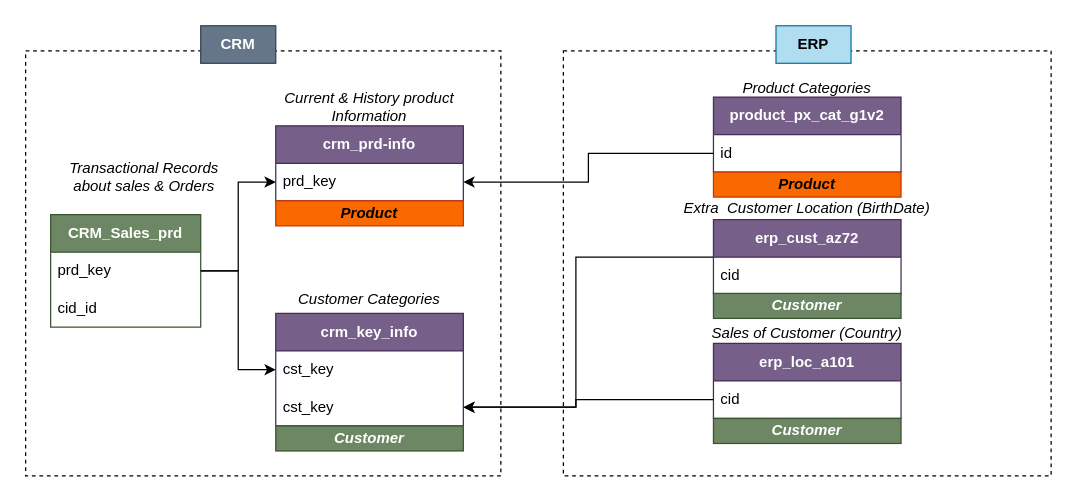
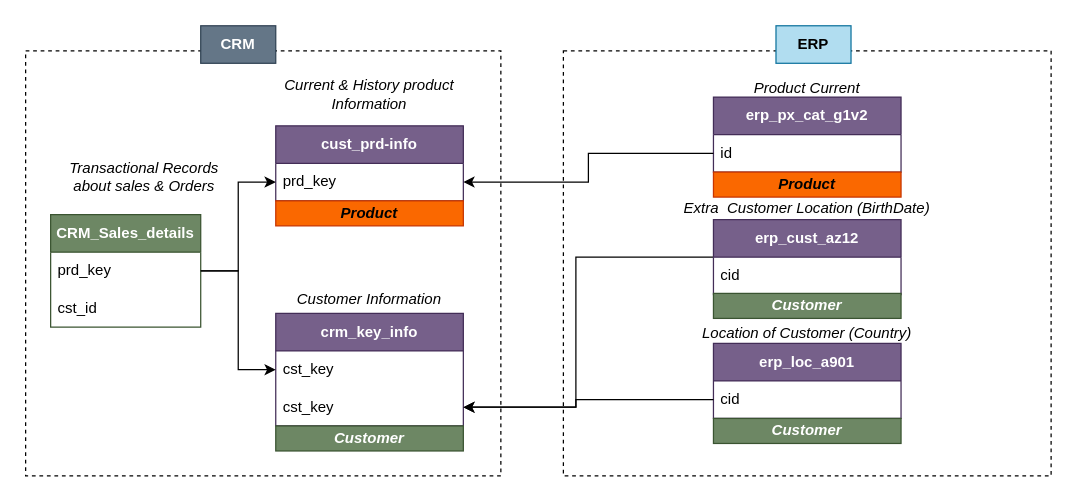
(807, 78) -> (807, 78)
(369, 107) -> (369, 94)
(807, 116) -> (807, 116)
(369, 144) -> (369, 144)
(126, 233) -> (126, 233)
(807, 238) -> (807, 238)
(369, 299) -> (369, 299)
(79, 308) -> (81, 308)
(807, 333) -> (807, 333)
(807, 362) -> (807, 362)
